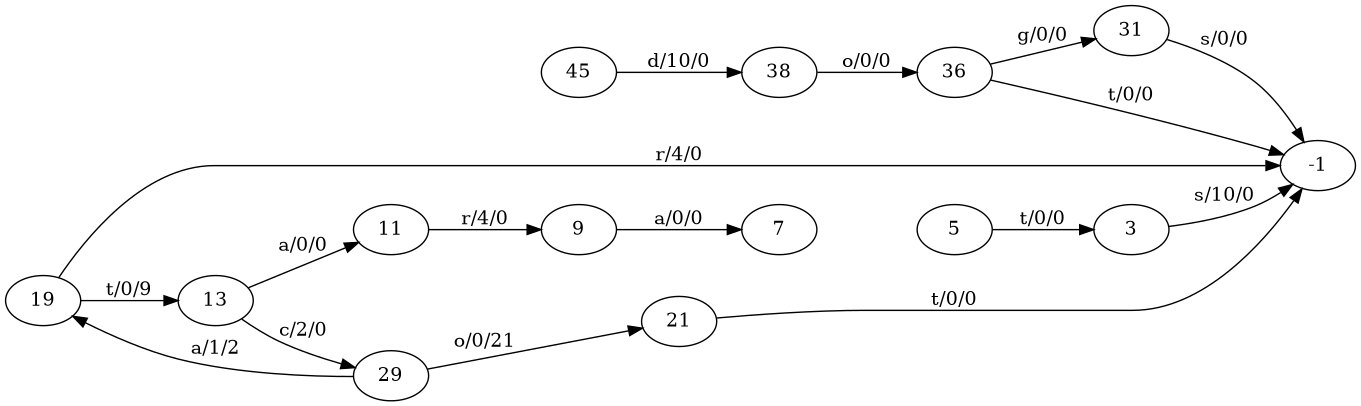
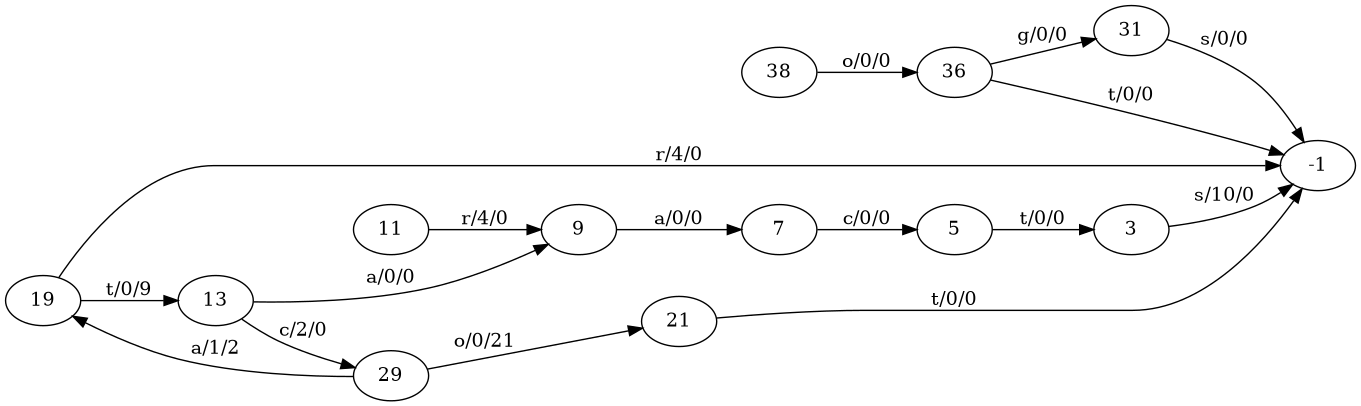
(579, 72) -> none
none -> (860, 230)
(297, 268) -> (398, 294)
